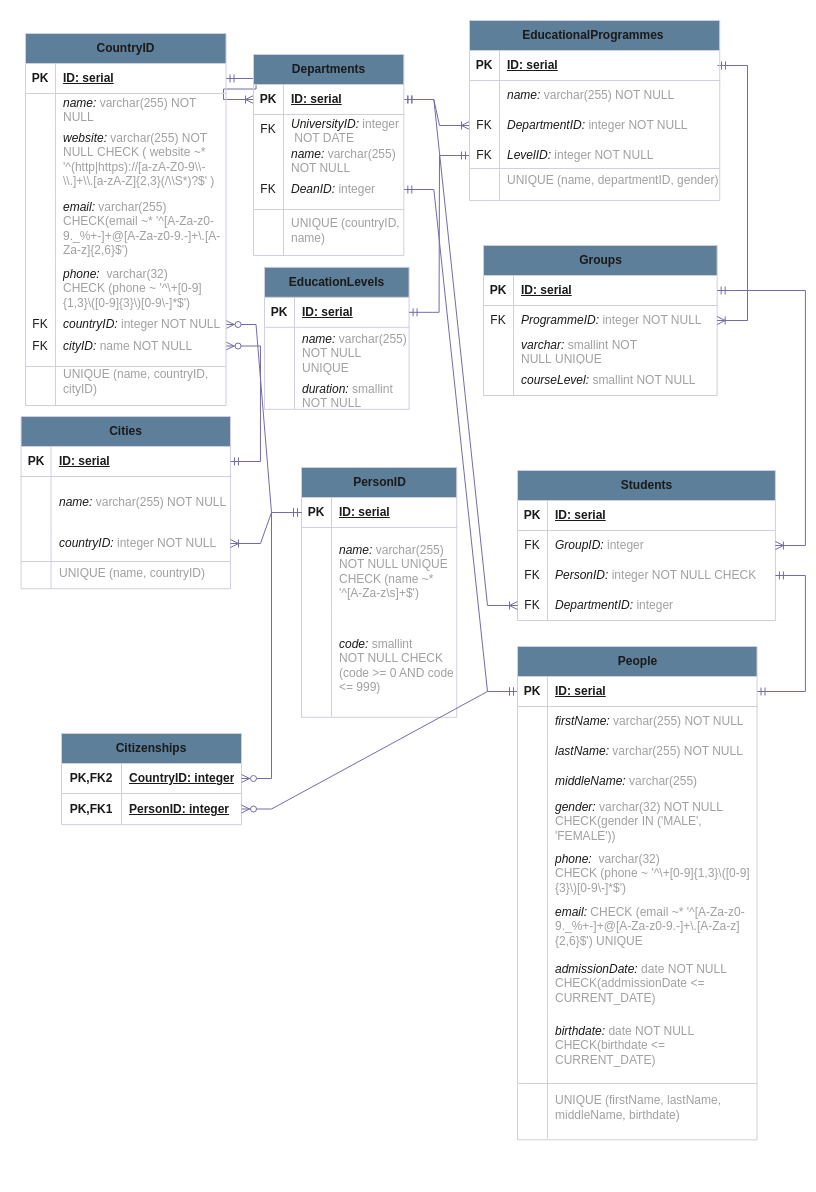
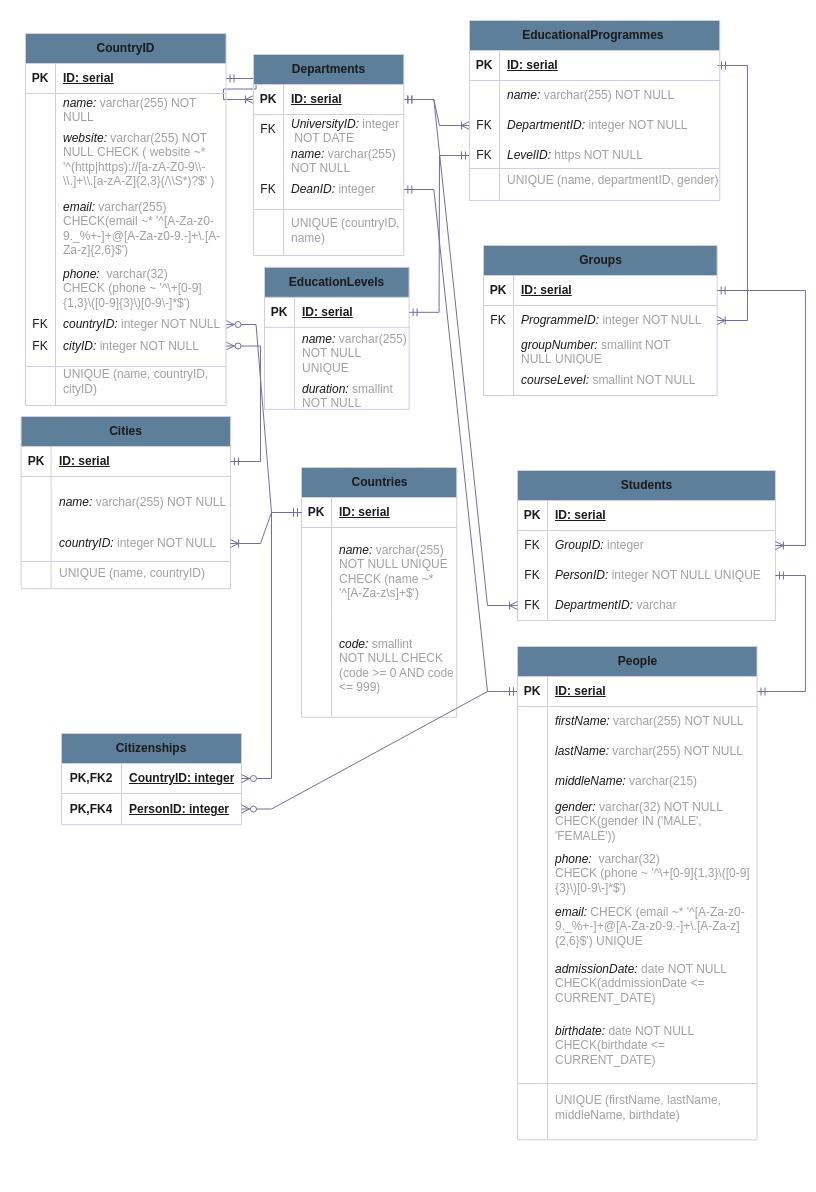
(582, 156) -> (577, 156)
(126, 347) -> (135, 347)
(620, 351) -> (620, 351)
(380, 483) -> (380, 483)
(657, 576) -> (660, 576)
(623, 606) -> (625, 606)
(631, 782) -> (631, 782)
(92, 810) -> (92, 810)
